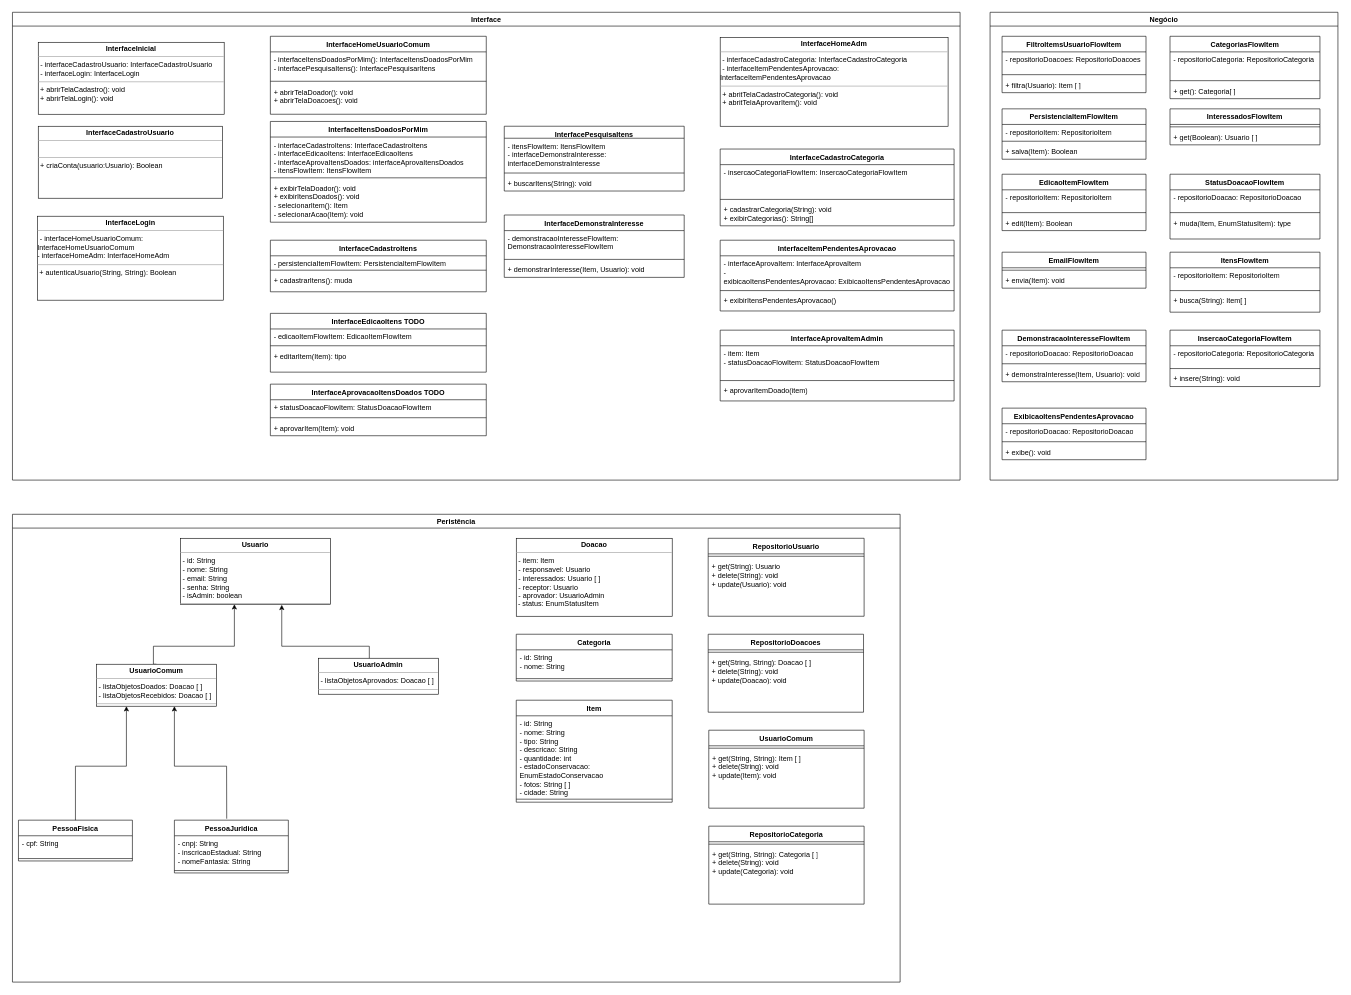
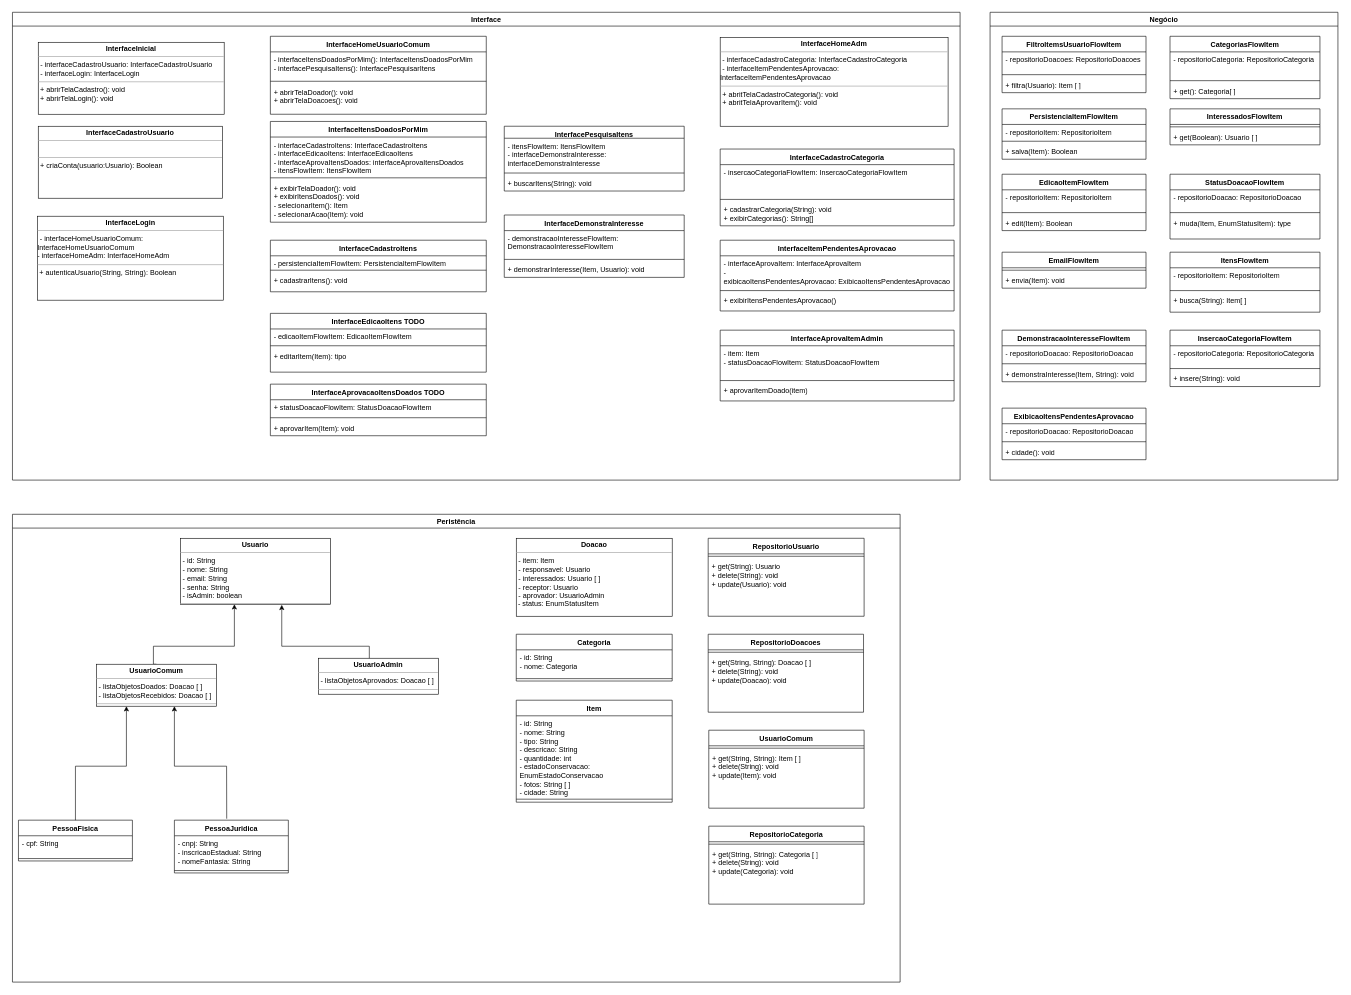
(319, 281) -> (319, 281)
(1075, 379) -> (1075, 379)
(1031, 453) -> (1033, 453)
(544, 663) -> (550, 663)
